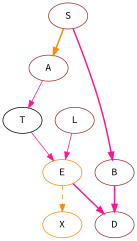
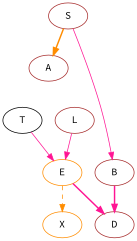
(95, 90) -> (95, 90)
(37, 91) -> none
